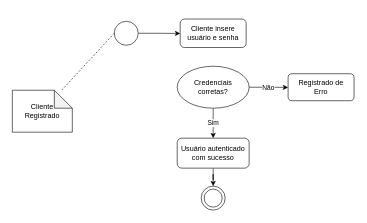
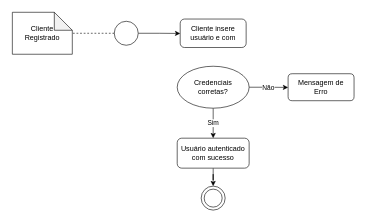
(213, 33) -> (213, 33)
(321, 87) -> (321, 87)
(42, 111) -> (42, 33)
